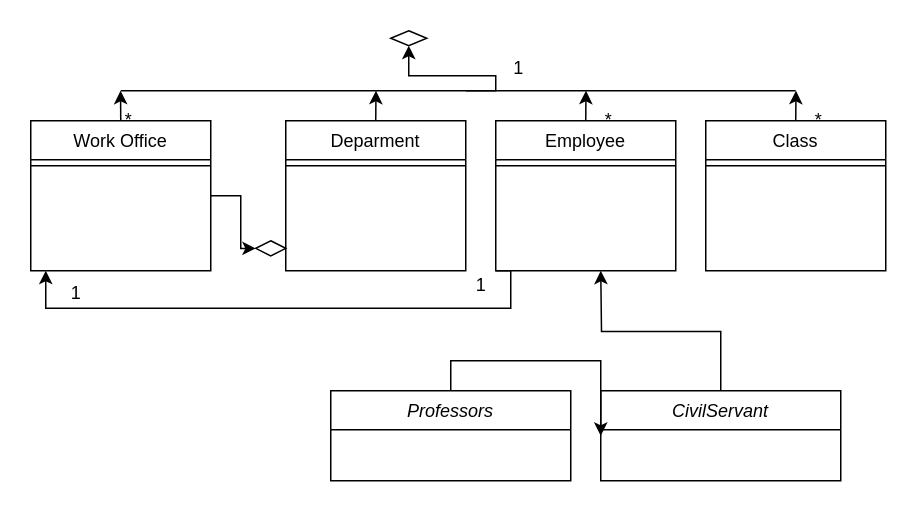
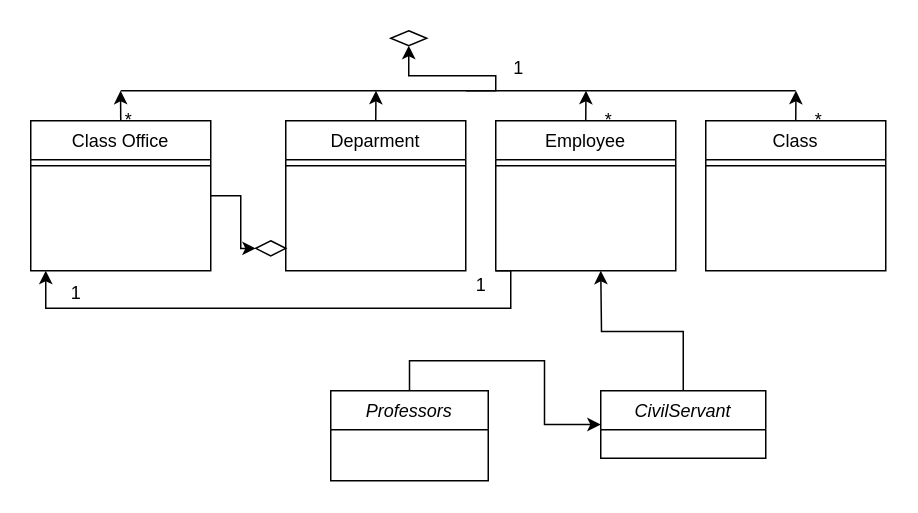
(120, 141) -> (120, 141)
(451, 436) -> (410, 436)
(721, 436) -> (683, 425)
